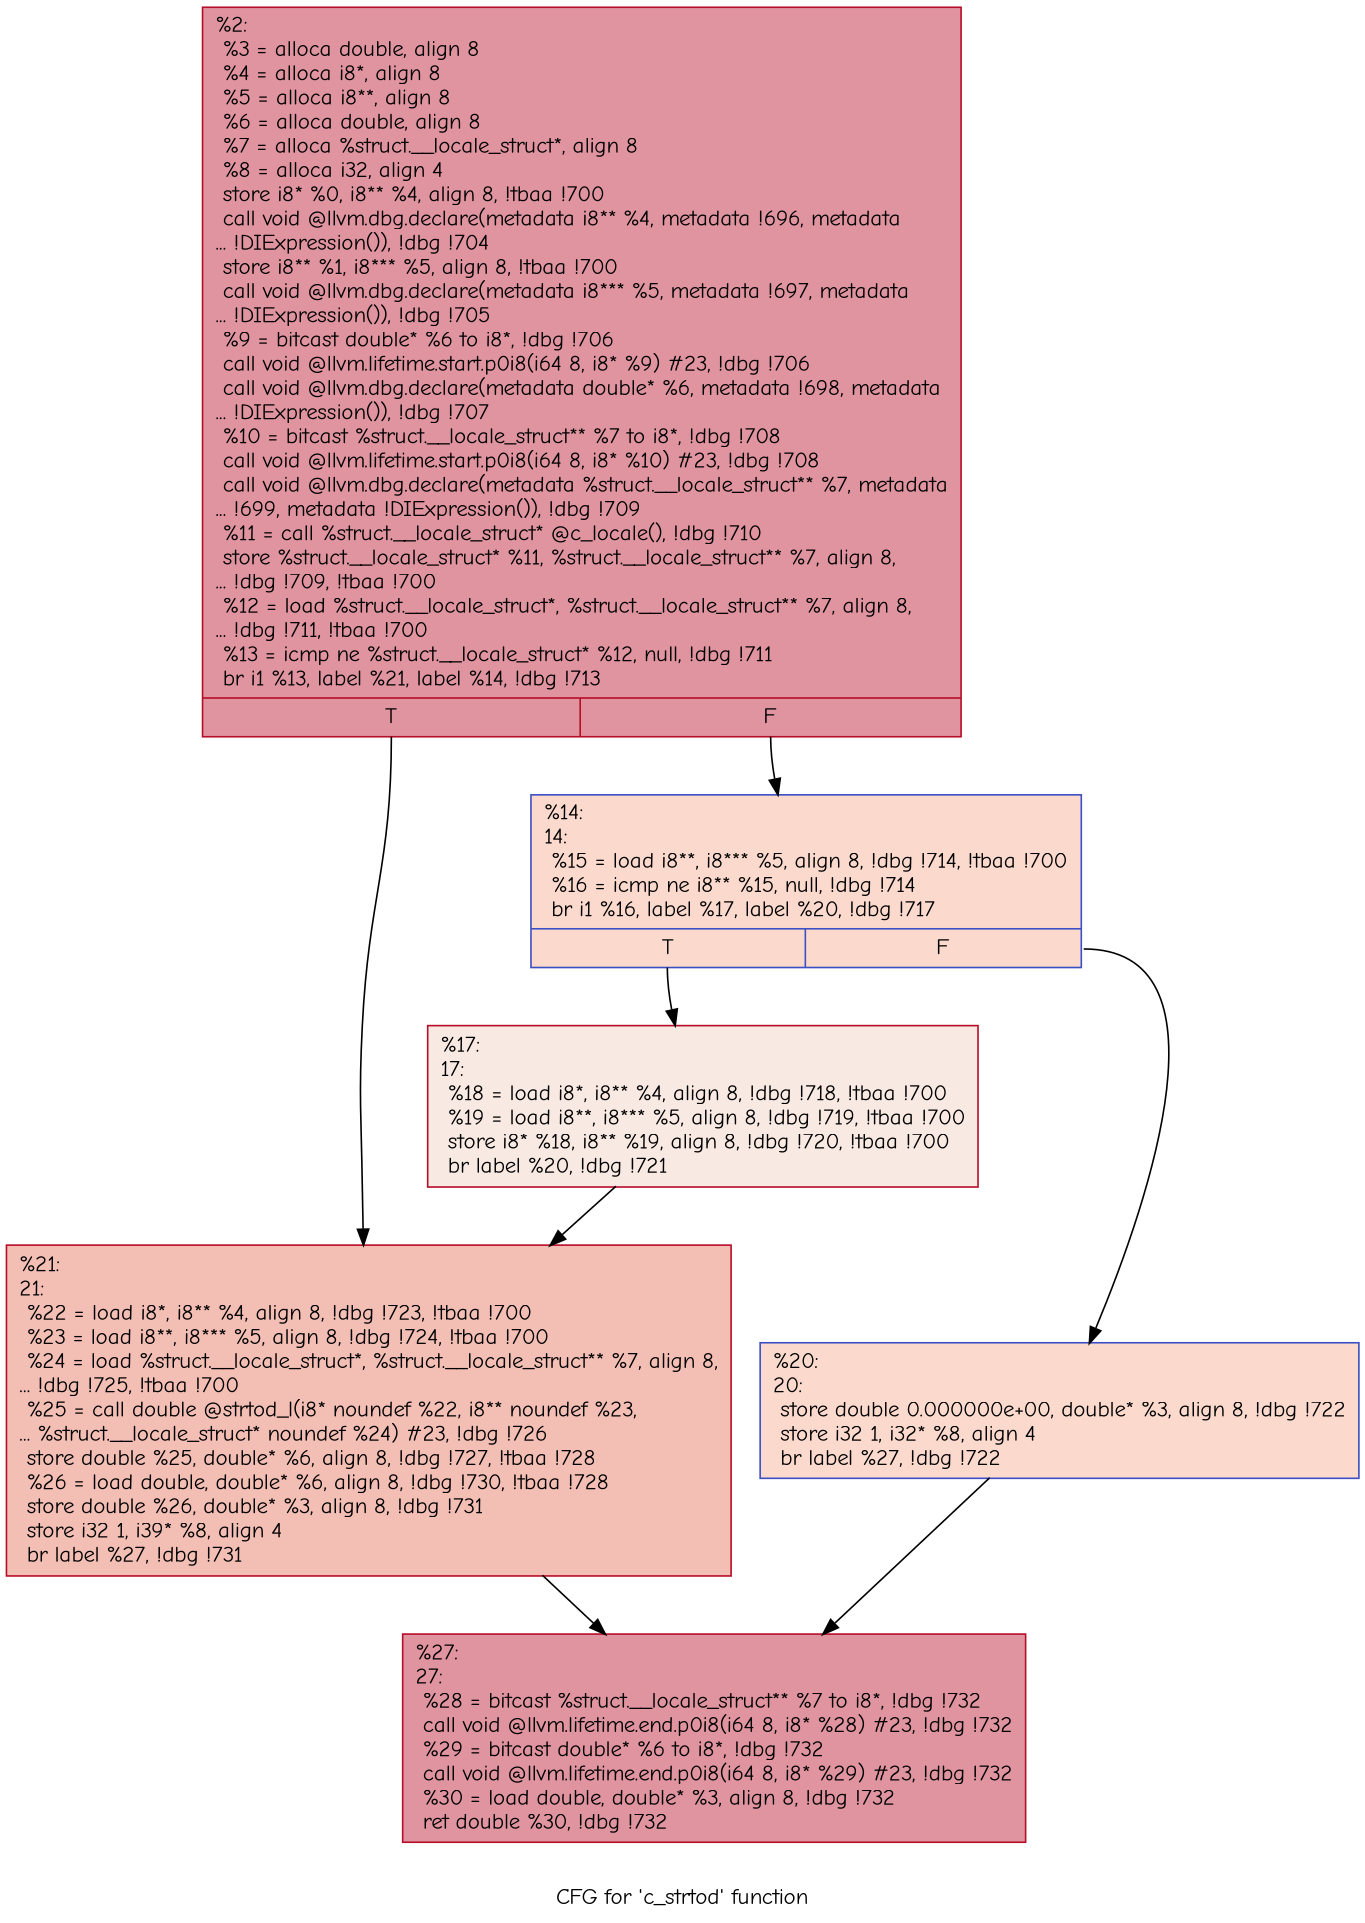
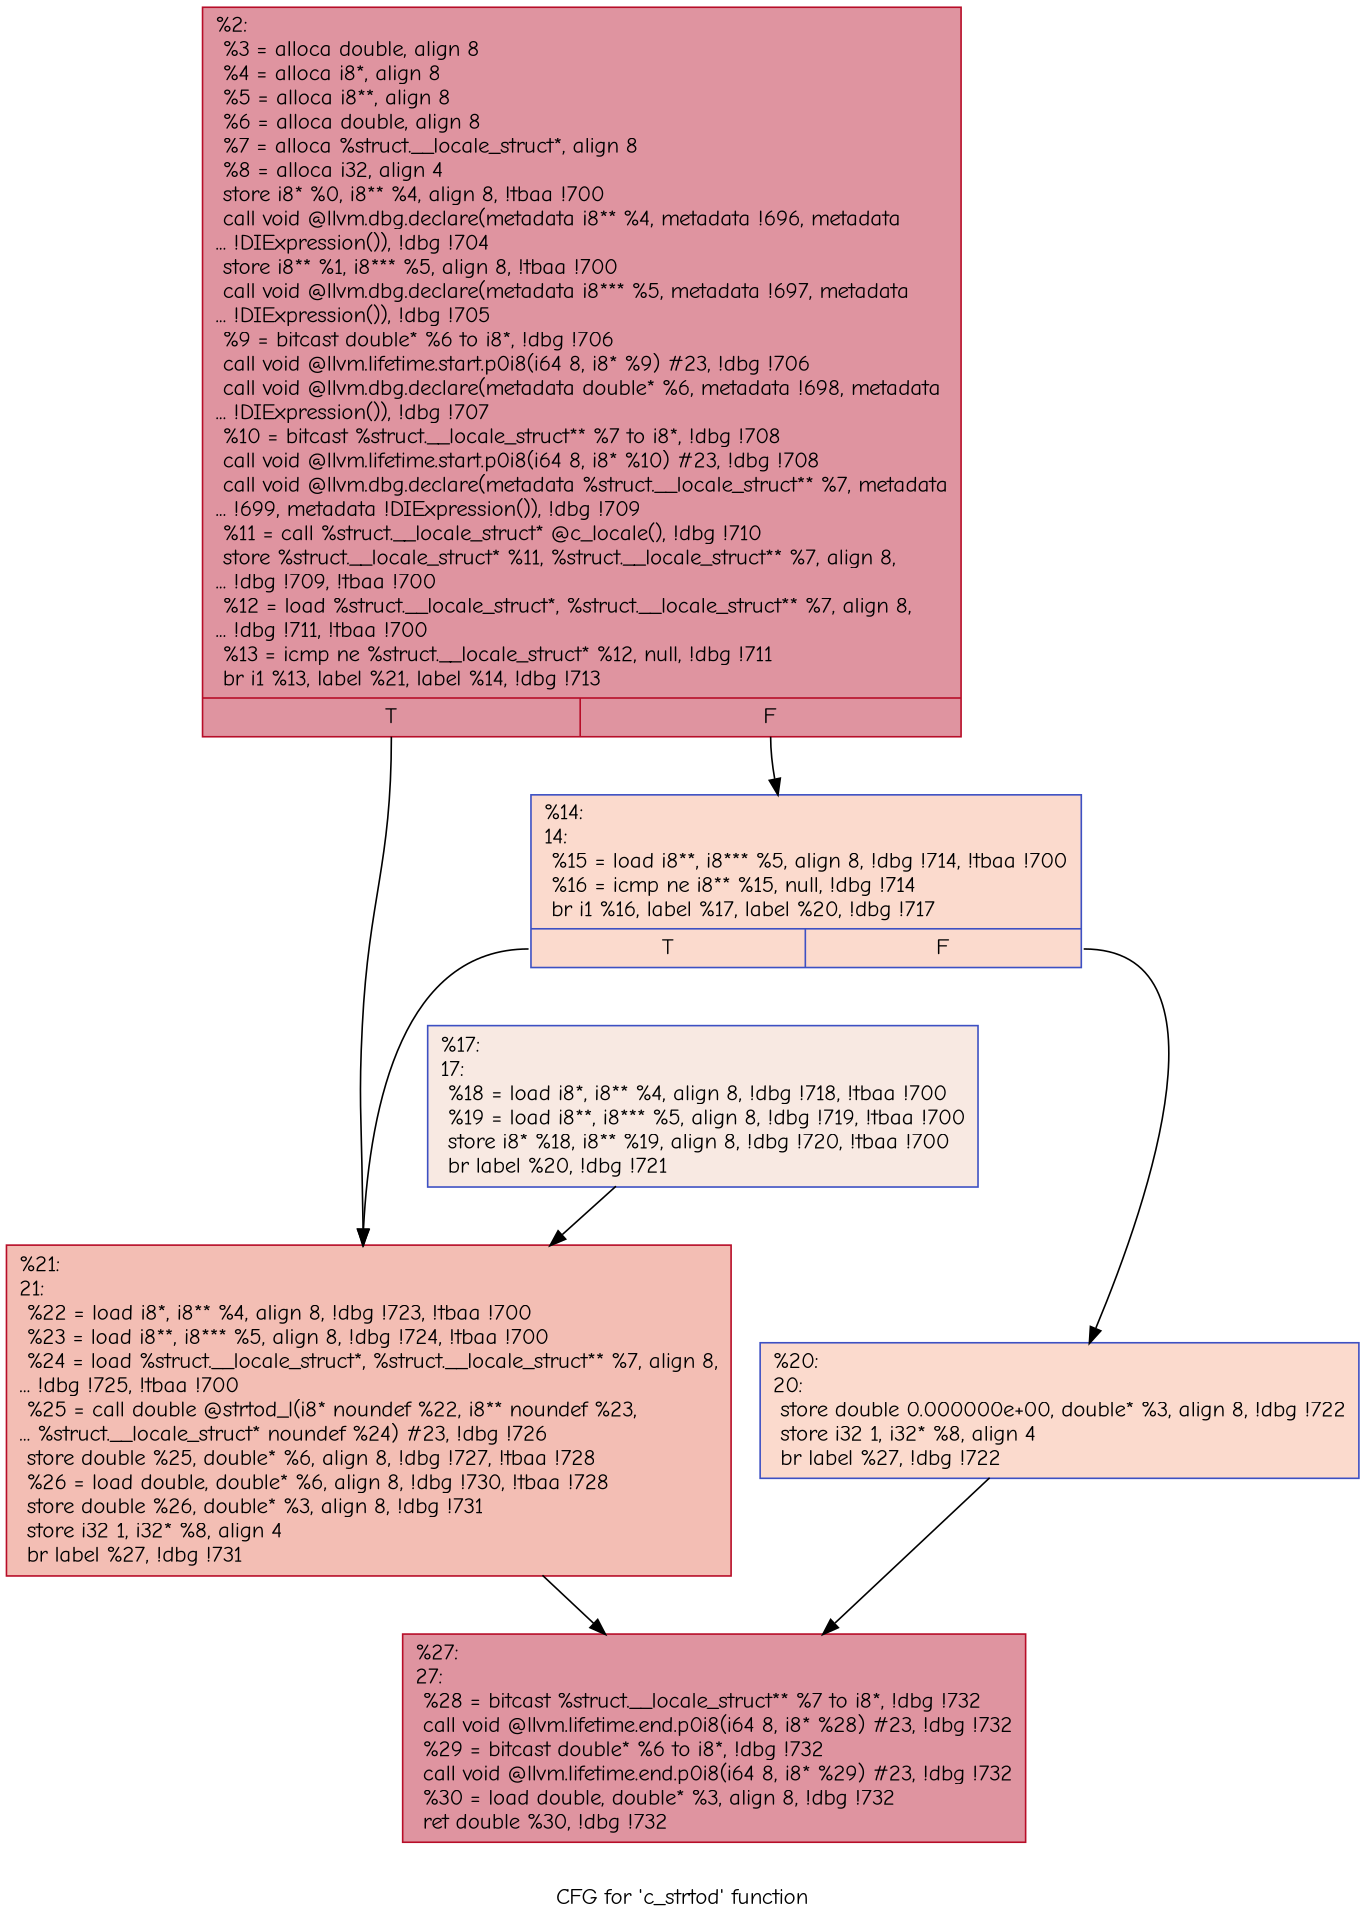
(669, 989) -> (397, 1054)
(703, 1106) -> (703, 1106)
(151, 1531) -> (151, 1531)
